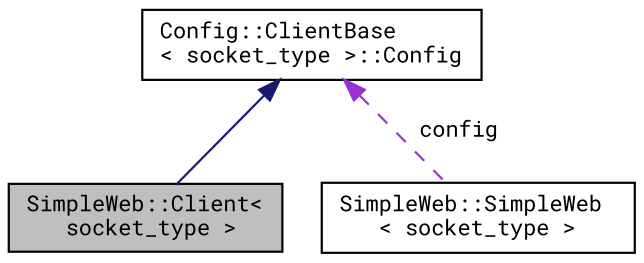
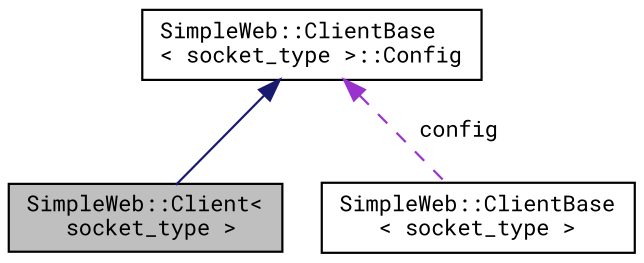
(312, 45) -> (312, 45)
(478, 218) -> (478, 218)
